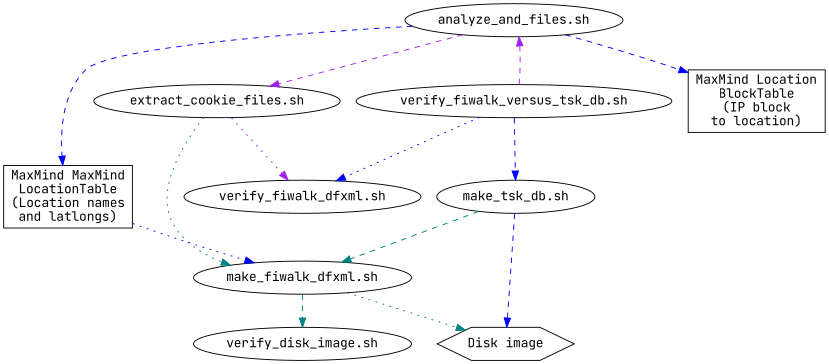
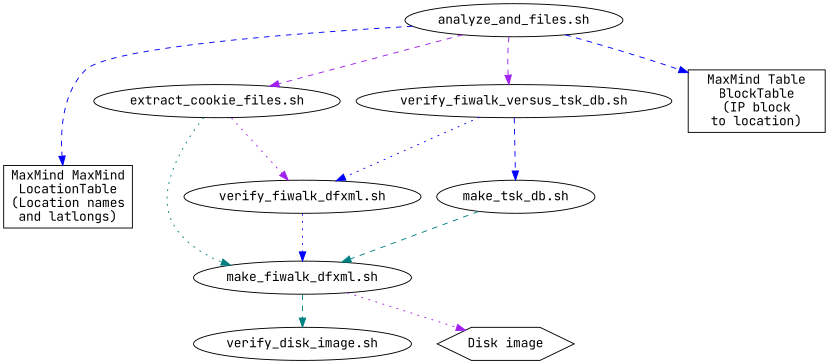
(520, 65) -> (508, 56)
(757, 101) -> (757, 101)
(175, 238) -> (302, 233)
(511, 266) -> none
(402, 310) -> (402, 310)
